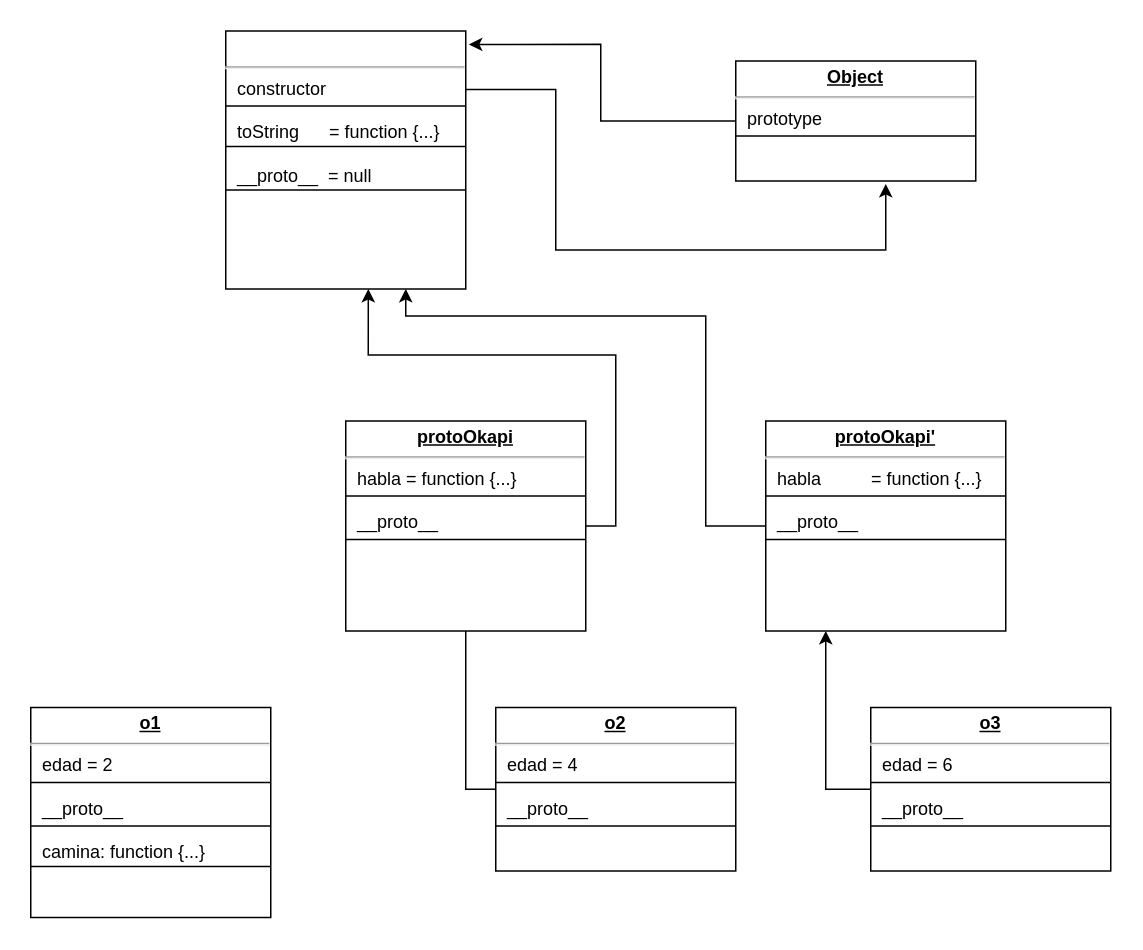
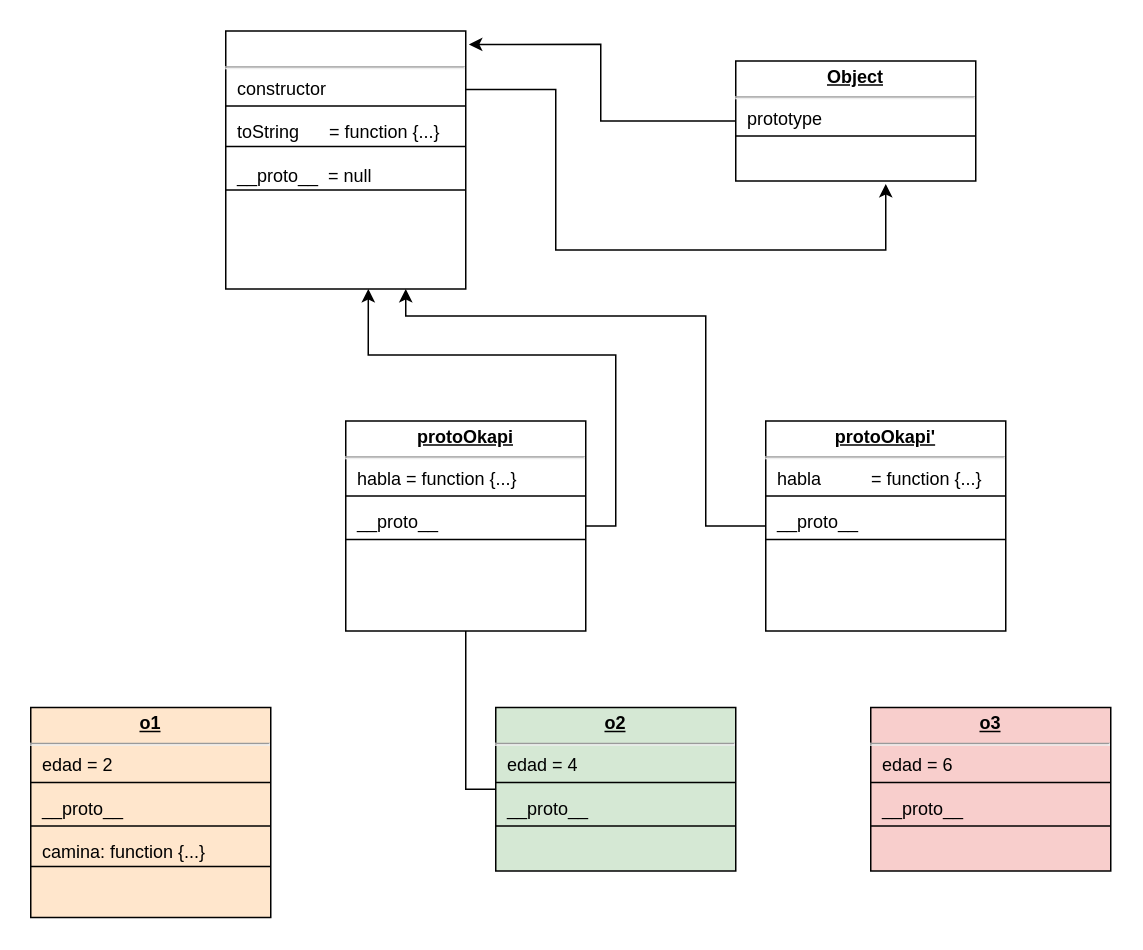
(826, 738) -> none
(616, 789) -> (616, 789)
(991, 789) -> (991, 789)
(151, 812) -> (151, 812)
